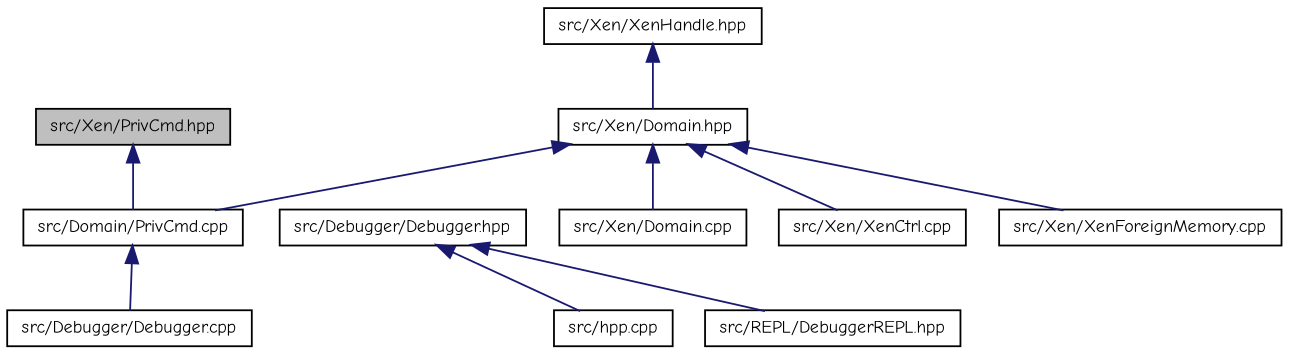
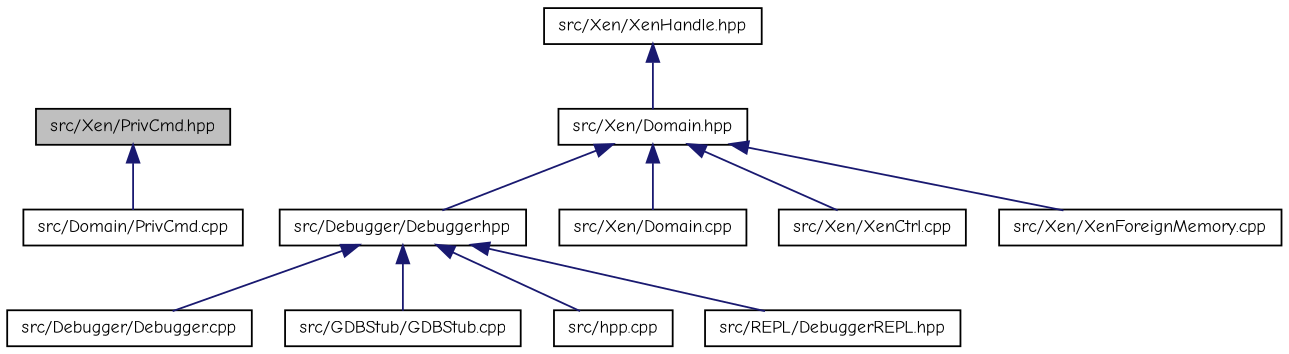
(384, 179) -> (519, 181)
(131, 287) -> (257, 281)
none -> (403, 328)
